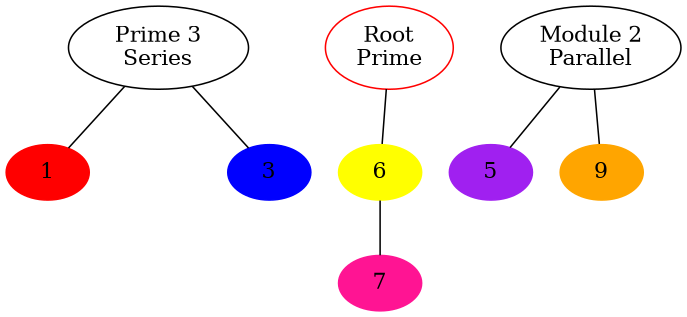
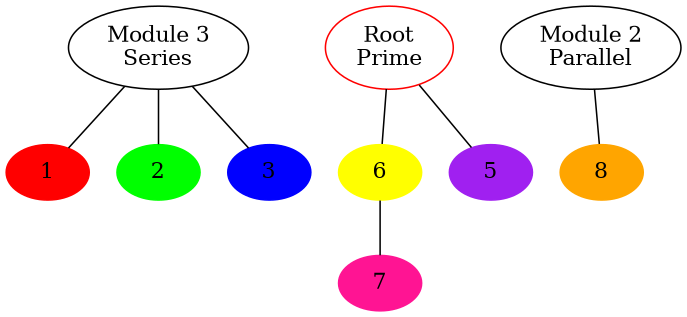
(159, 48) -> (159, 48)
(535, 117) -> (445, 116)
none -> (159, 172)
(602, 172) -> (602, 172)
